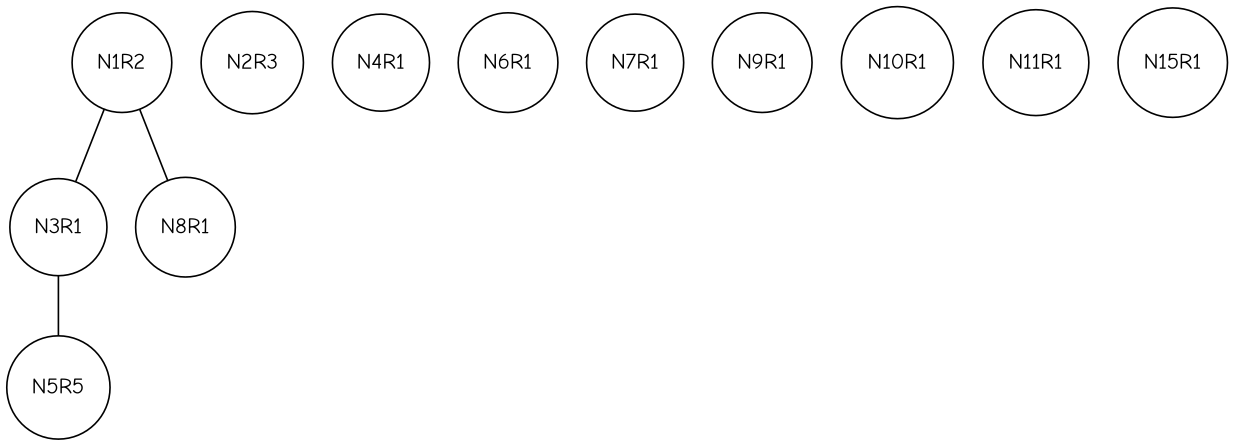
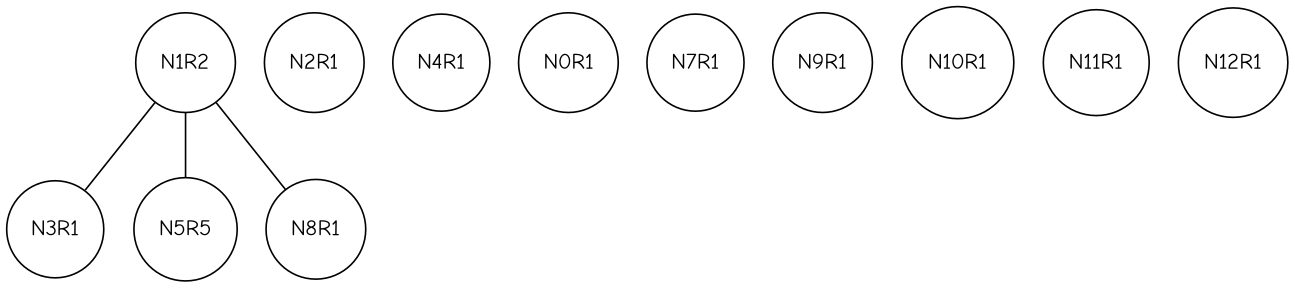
(252, 63) -> (314, 63)
(508, 63) -> (568, 63)
(1173, 63) -> (1233, 63)
(58, 306) -> (186, 145)
